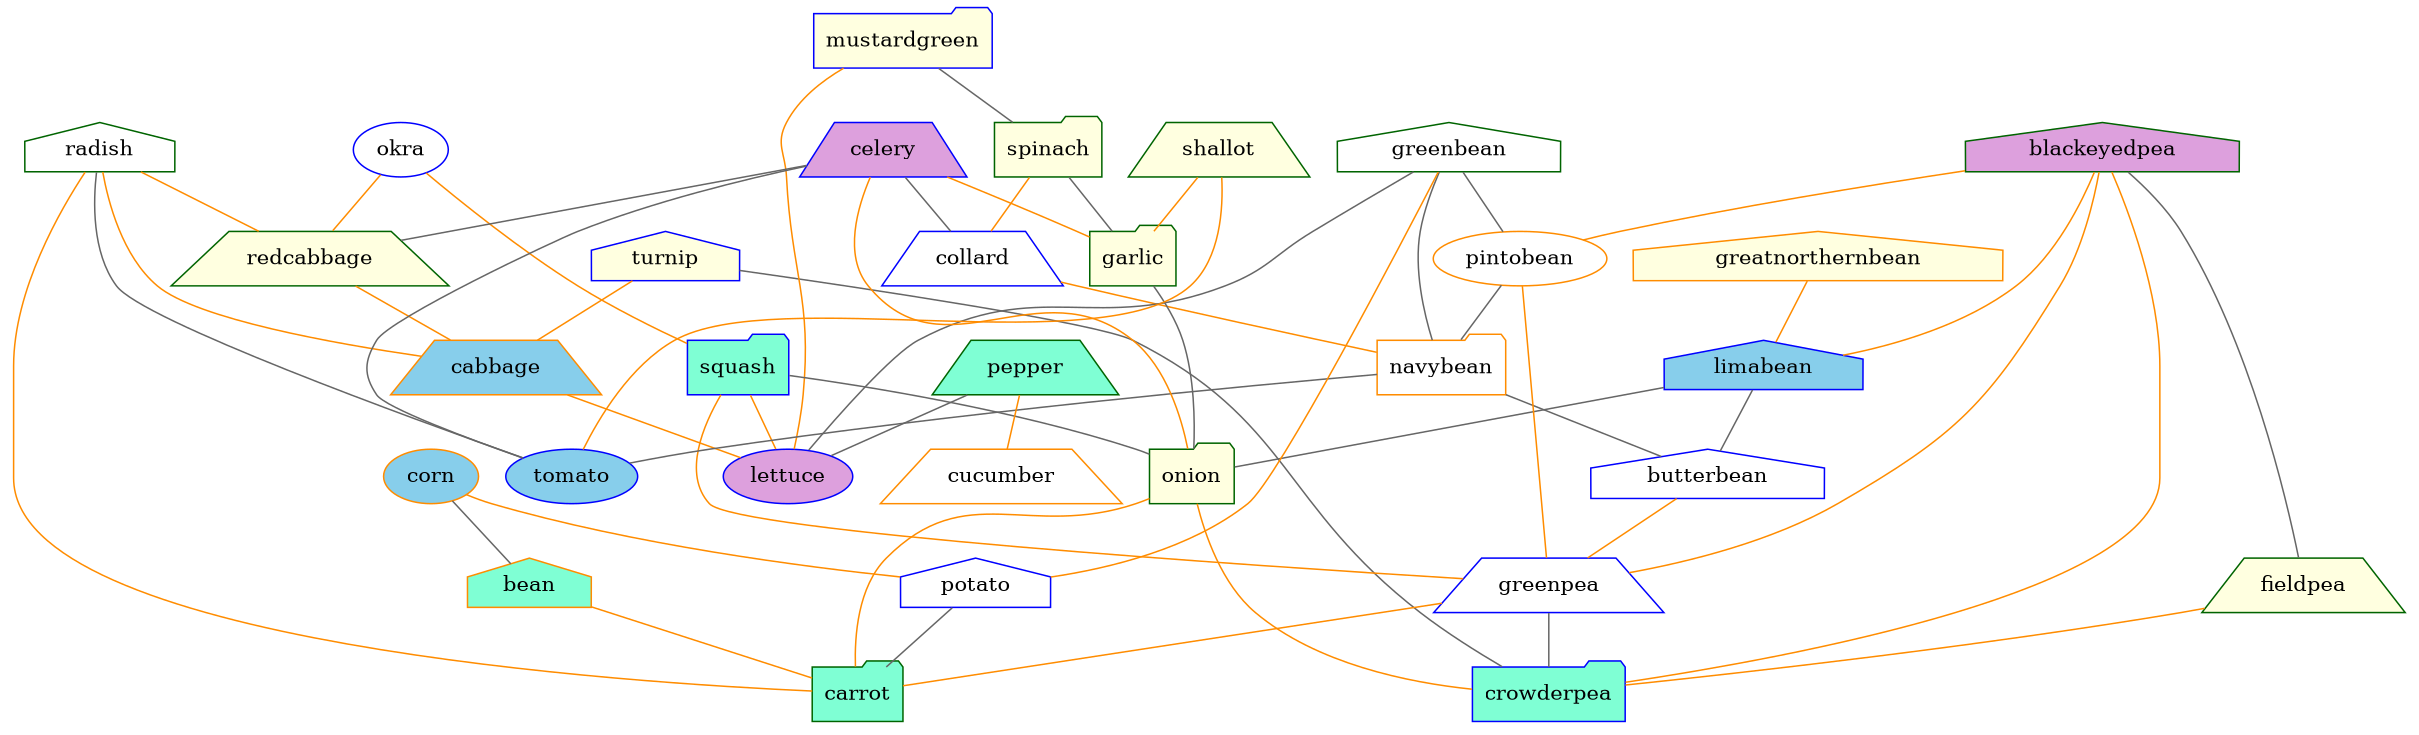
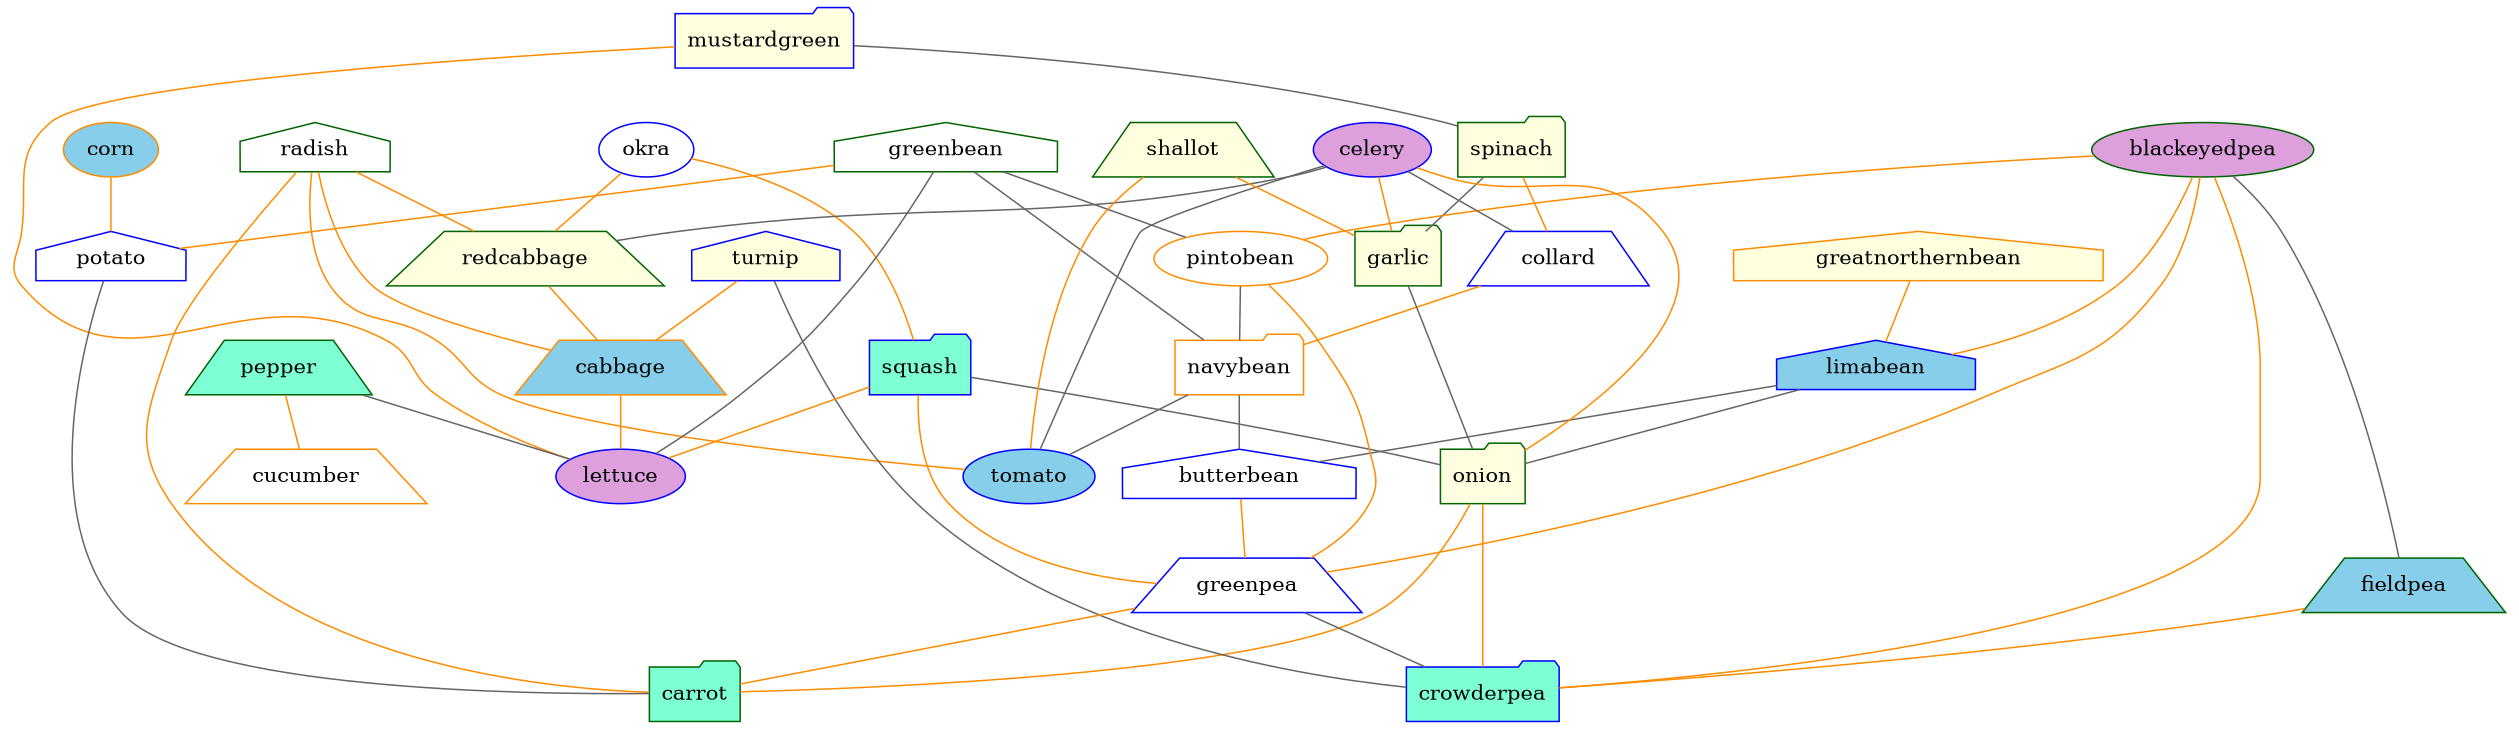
(883, 150) -> (1372, 150)
(2102, 150) -> (2203, 150)
(261, 359) -> (571, 416)
(529, 585) -> none
(2304, 585) -> (2404, 585)
